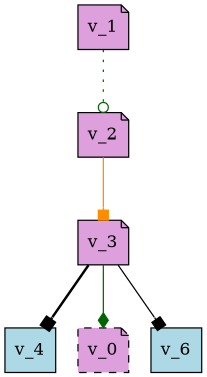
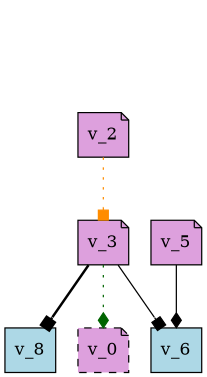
(103, 27) -> none
(103, 183) -> (103, 183)
none -> (176, 243)
(103, 289) -> (103, 289)
(30, 350) -> (30, 350)
